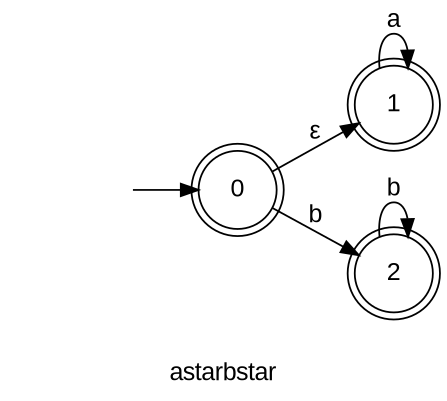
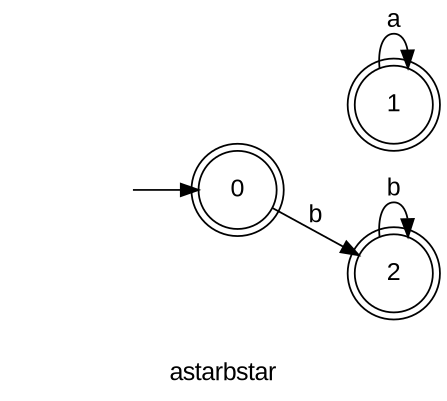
(308, 152) -> none
